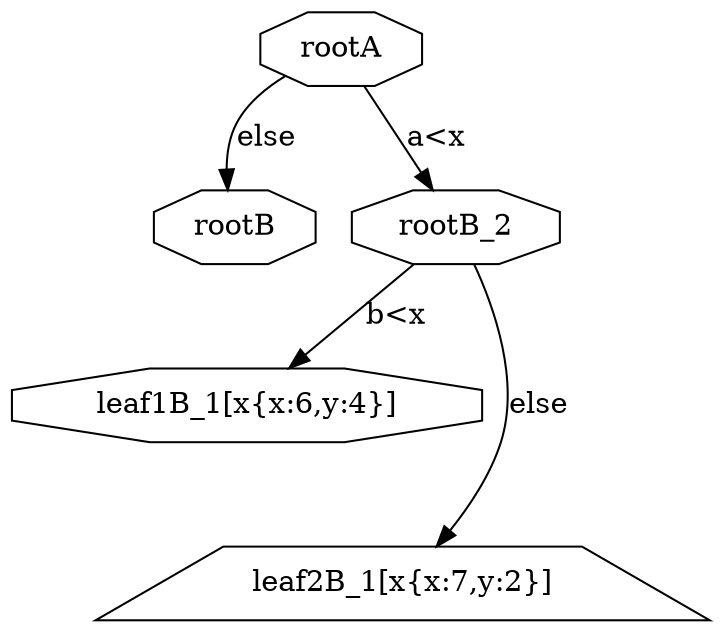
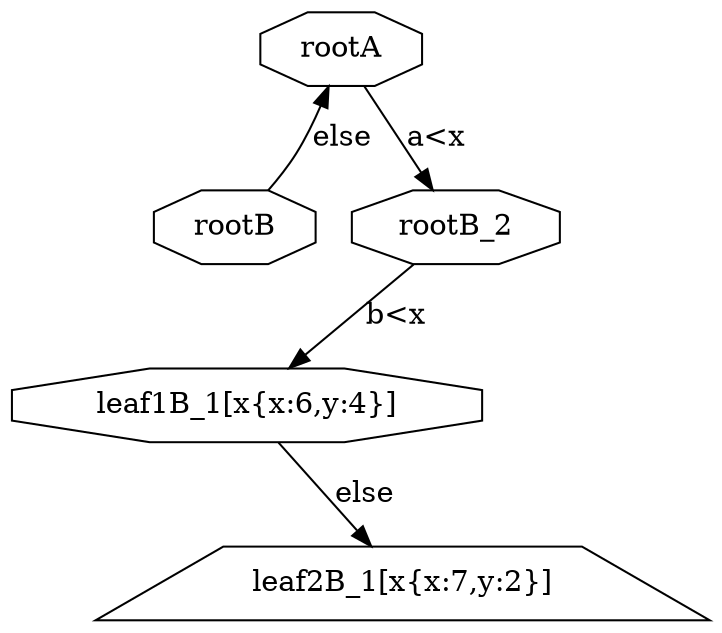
(242, 114) -> (298, 150)
(507, 402) -> (318, 487)
